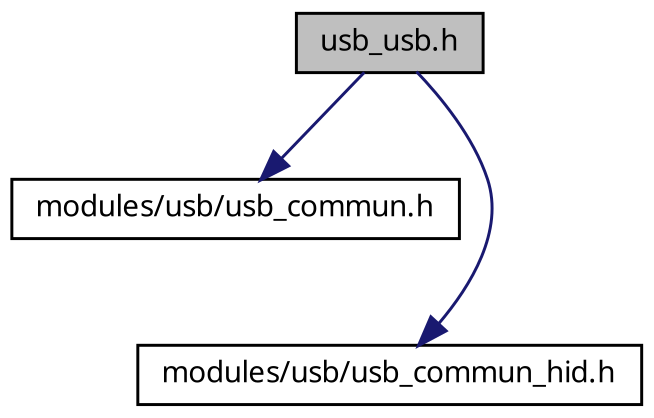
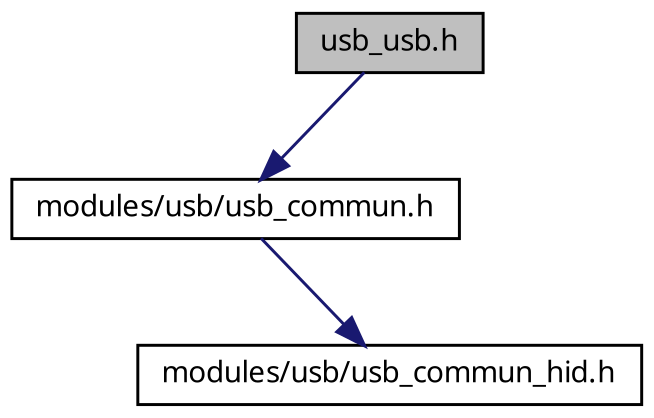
(490, 193) -> (302, 281)
